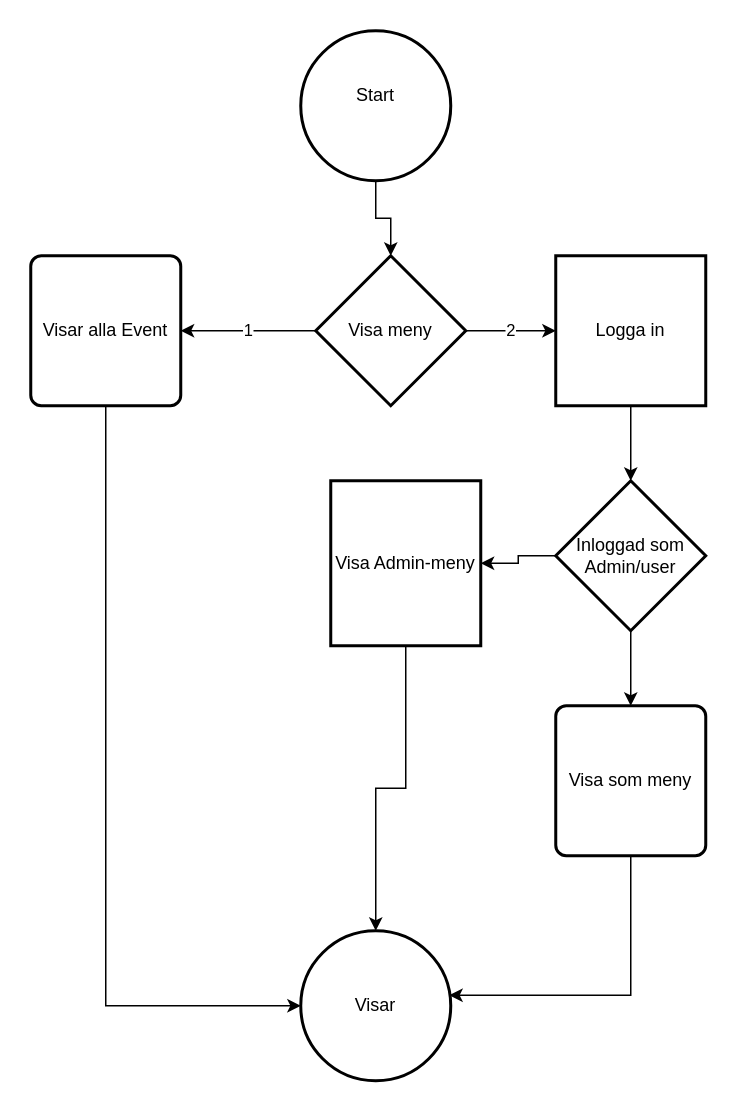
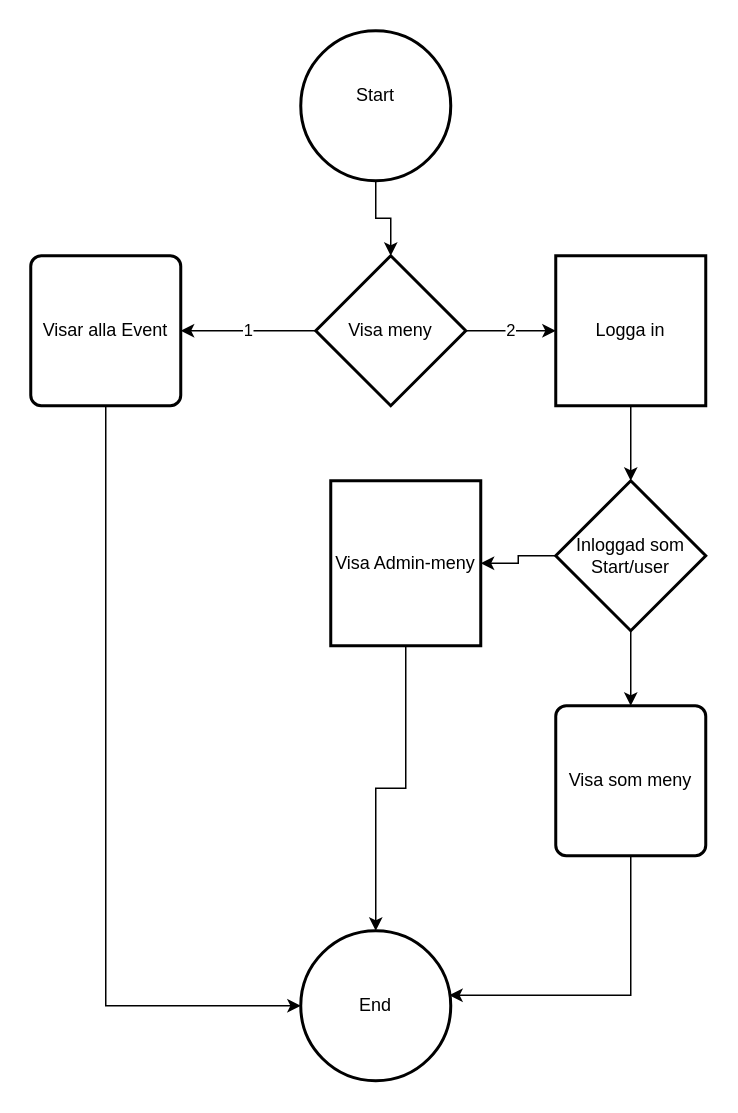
(631, 556) -> (631, 556)
(376, 1006) -> (376, 1006)
